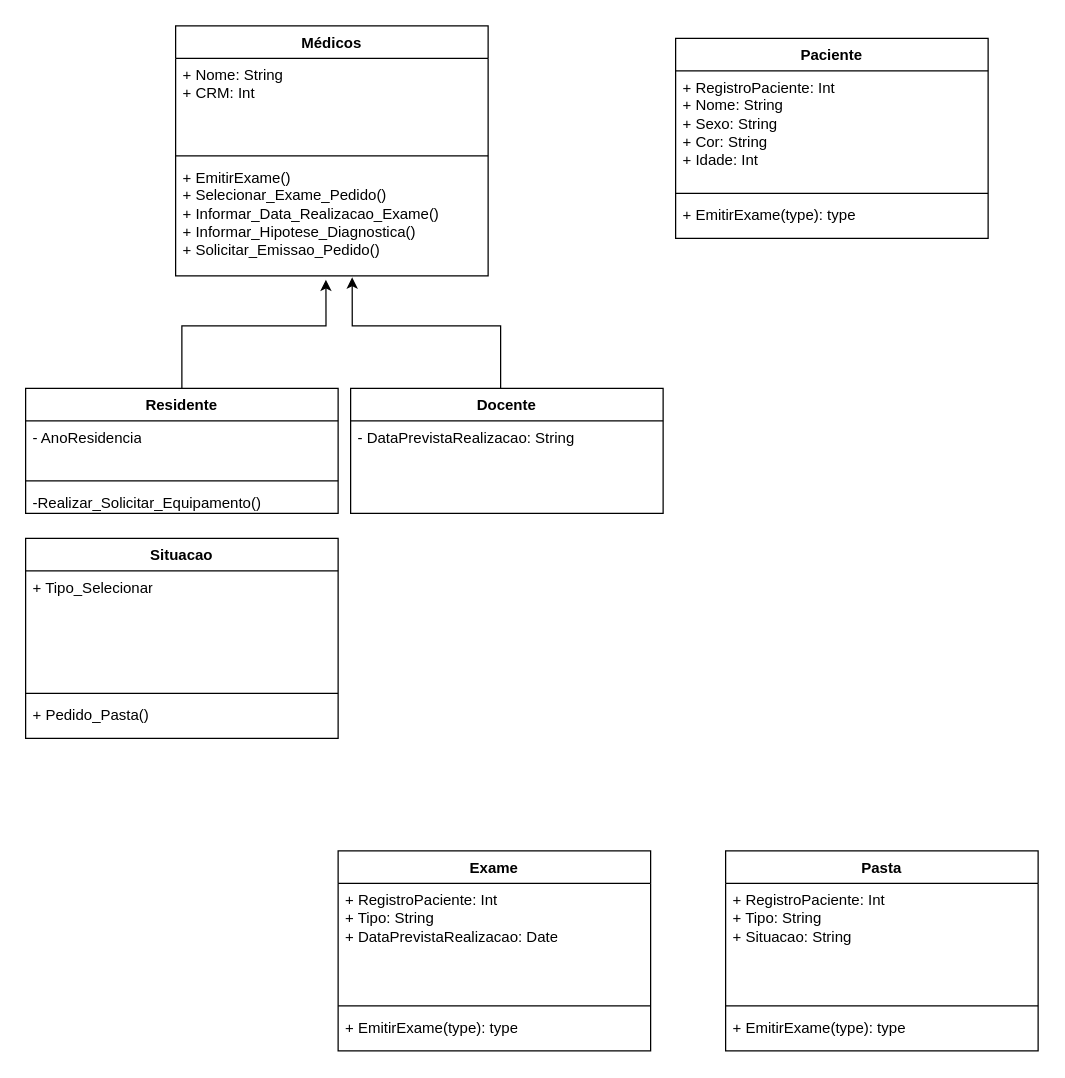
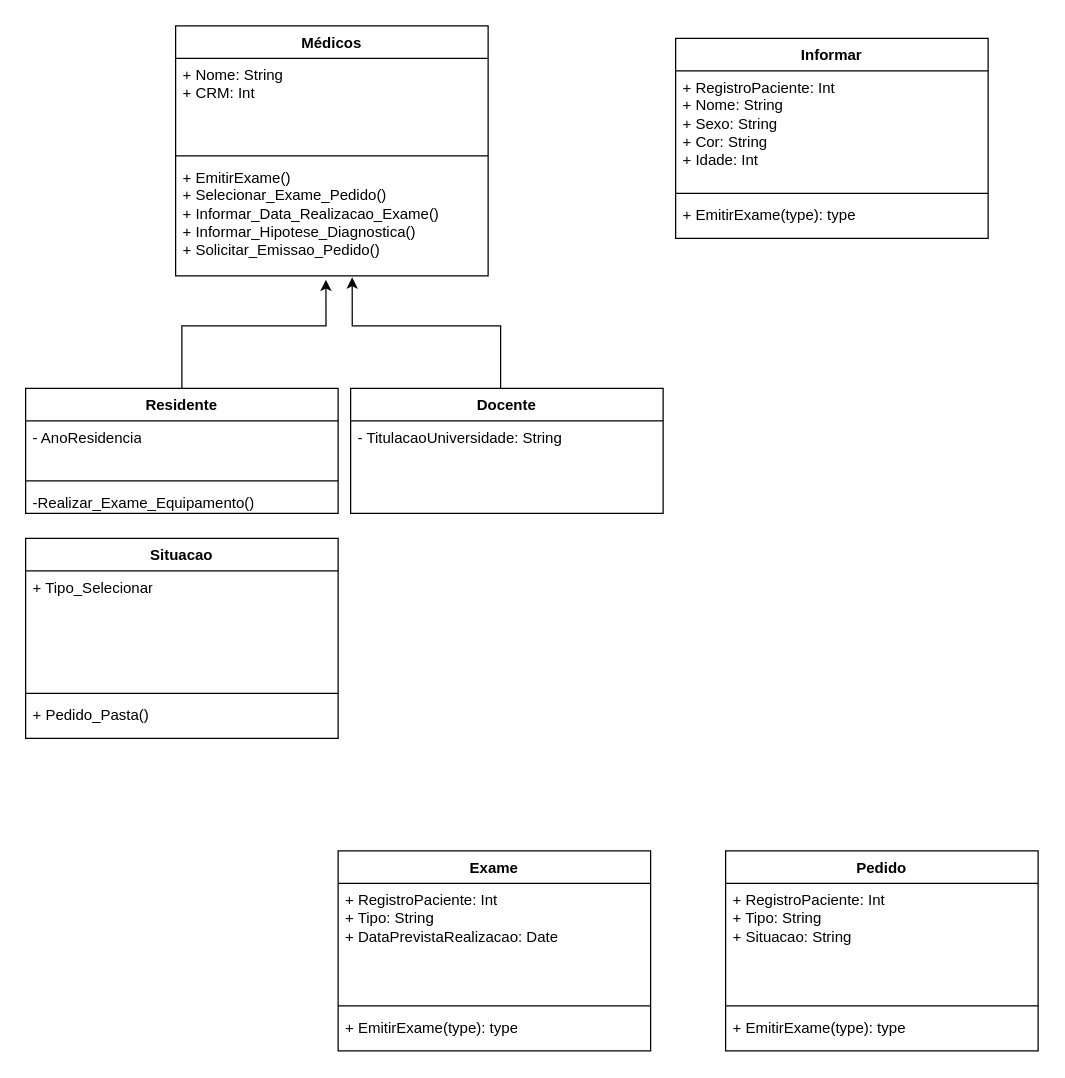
(832, 56) -> (832, 56)
(479, 438) -> (473, 438)
(160, 503) -> (149, 503)
(882, 868) -> (882, 868)
